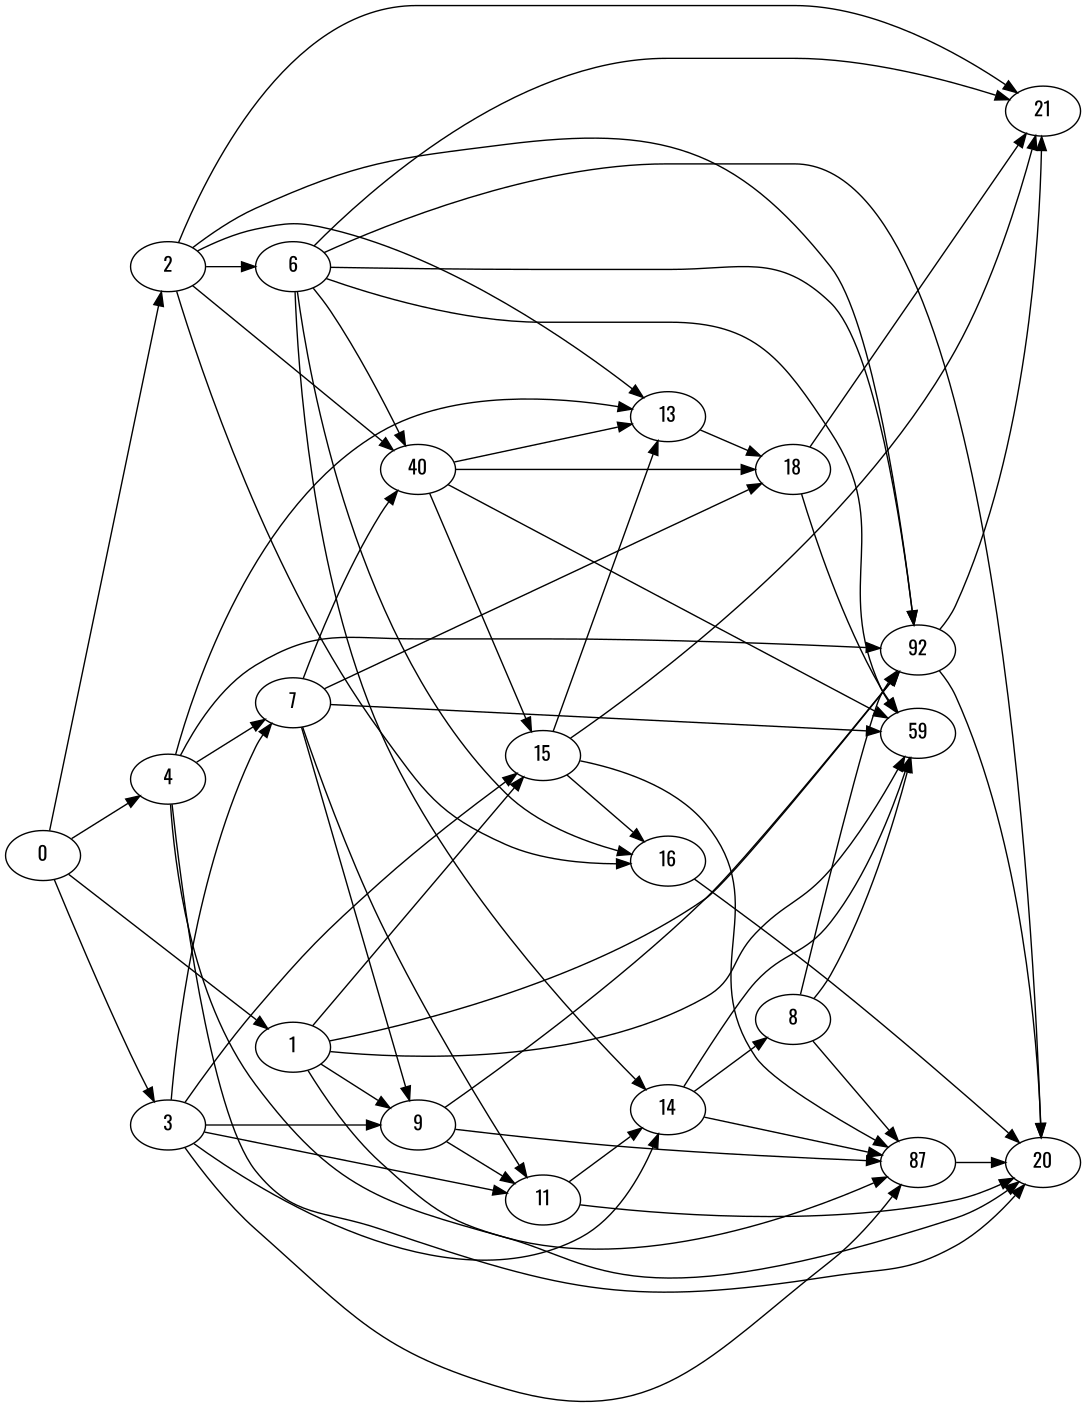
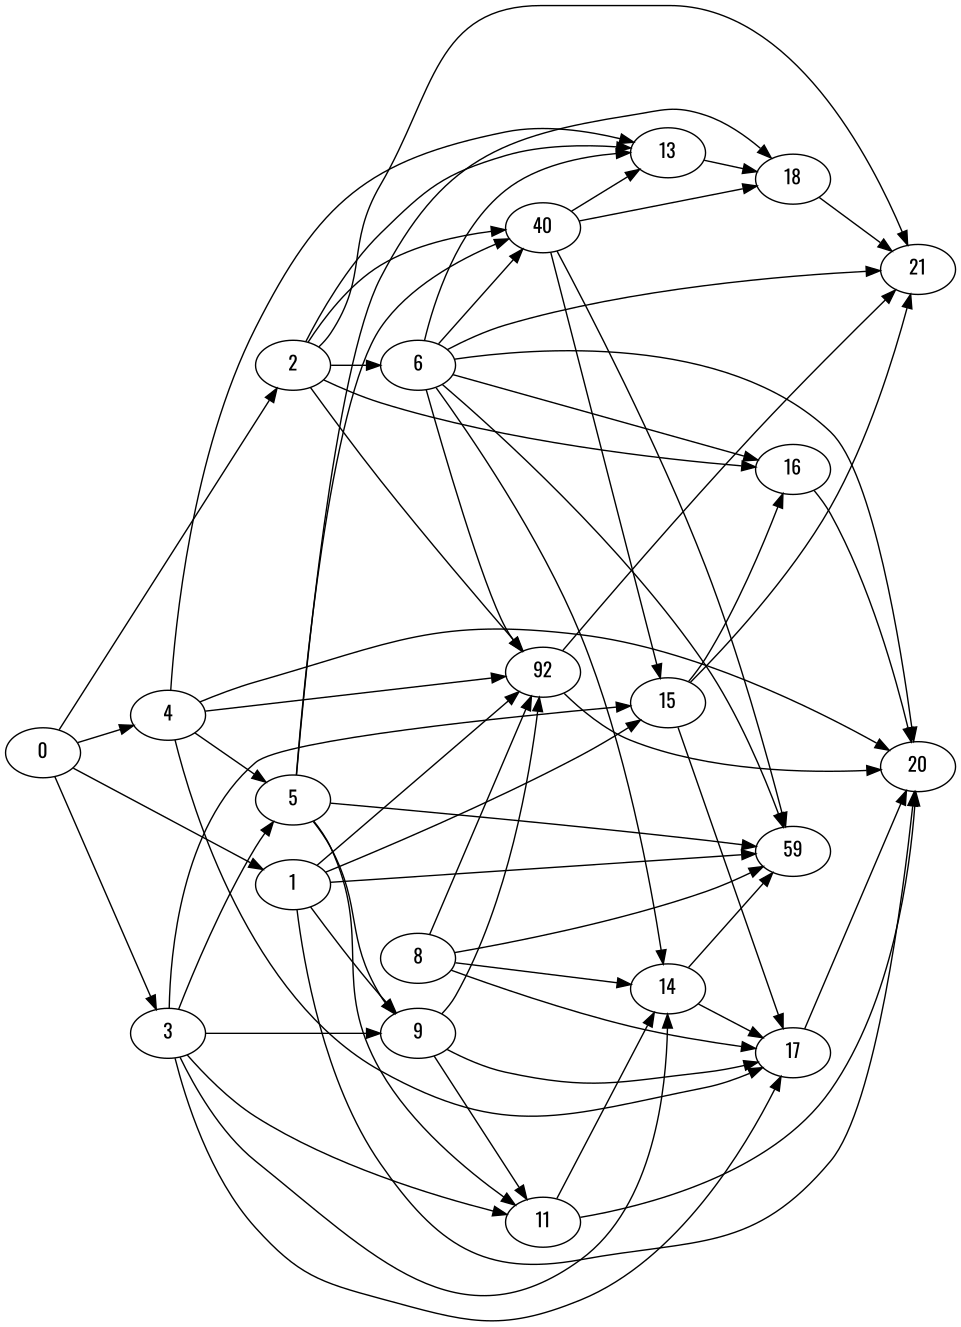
(603, 593) -> (486, 209)
(839, 600) -> none
(293, 703) -> (293, 800)
(725, 1069) -> (536, 973)
(918, 1162) -> (793, 1053)
